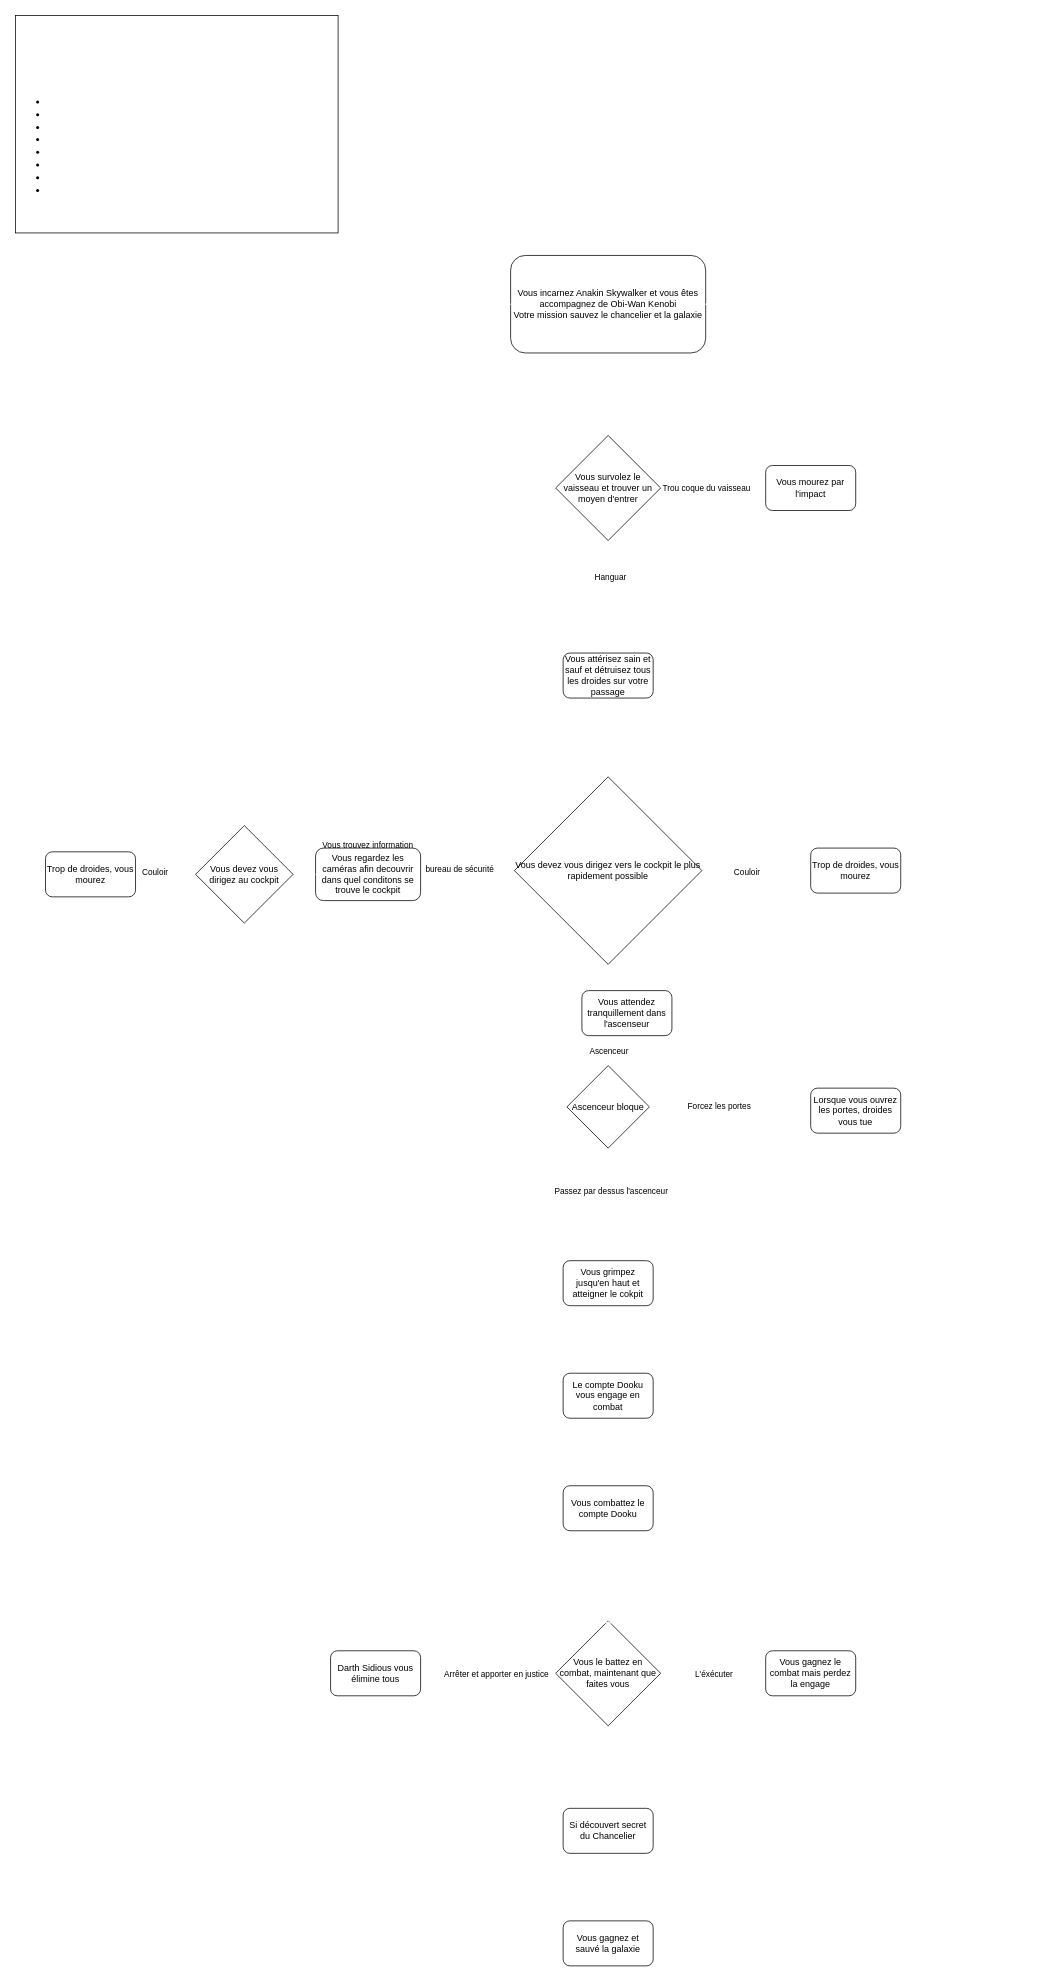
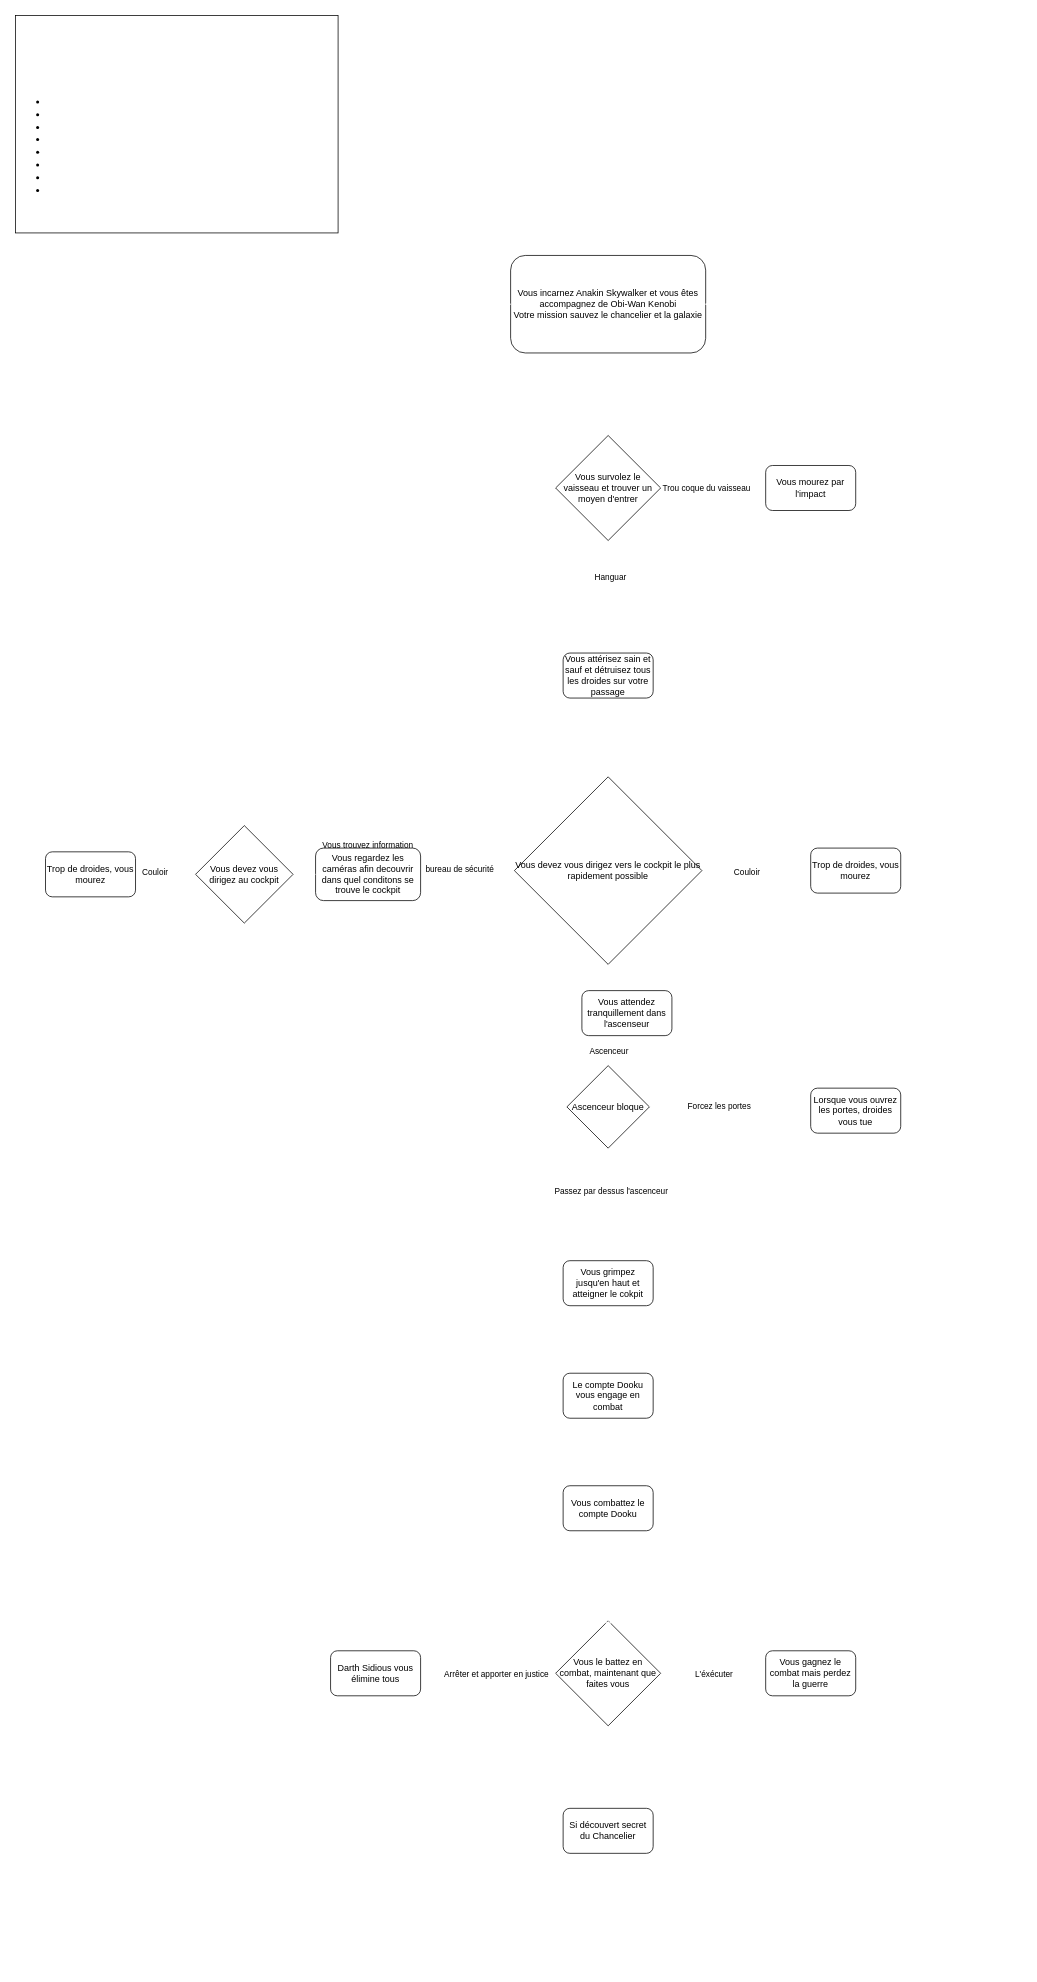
(810, 1673) -> (810, 1673)
(608, 1943) -> none
